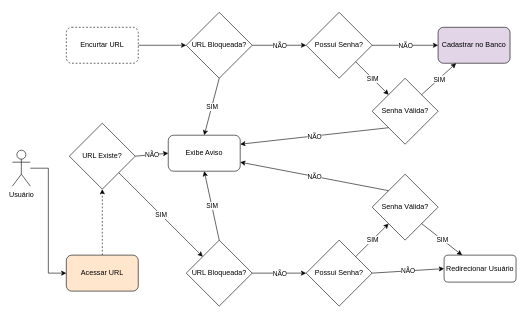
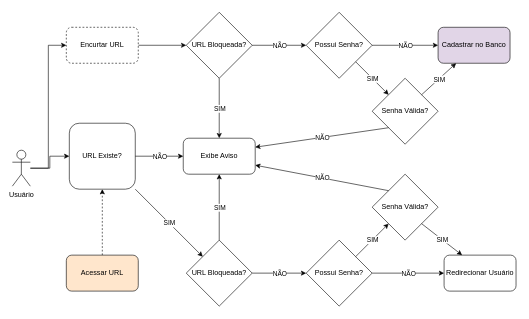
none -> (48, 45)
(204, 153) -> (219, 156)
(102, 156) -> (102, 156)
(480, 269) -> (480, 273)
(48, 272) -> (50, 158)
